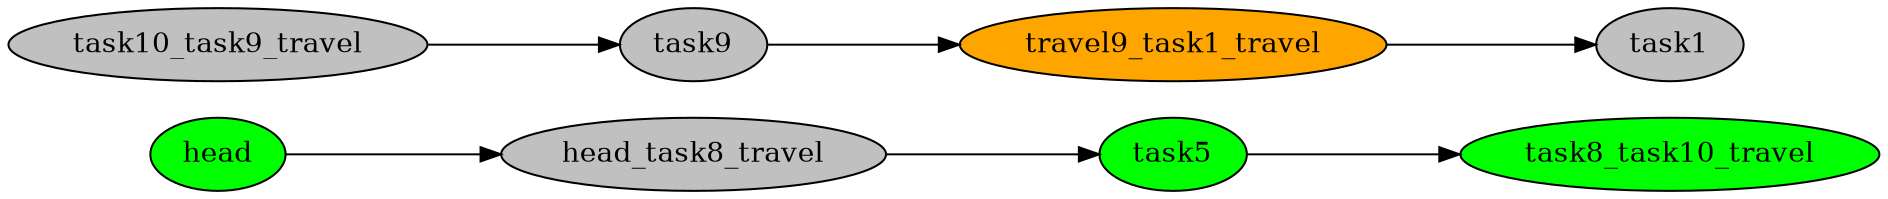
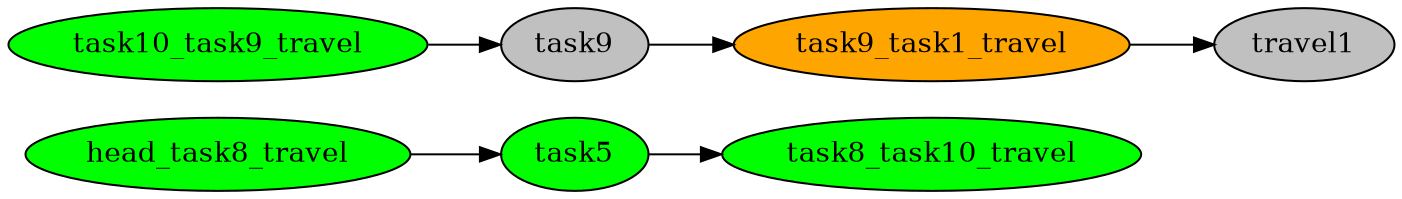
(218, 45) -> (218, 45)
(1173, 45) -> (932, 45)
(1670, 45) -> (1304, 45)
(218, 154) -> none
(694, 154) -> (218, 154)
